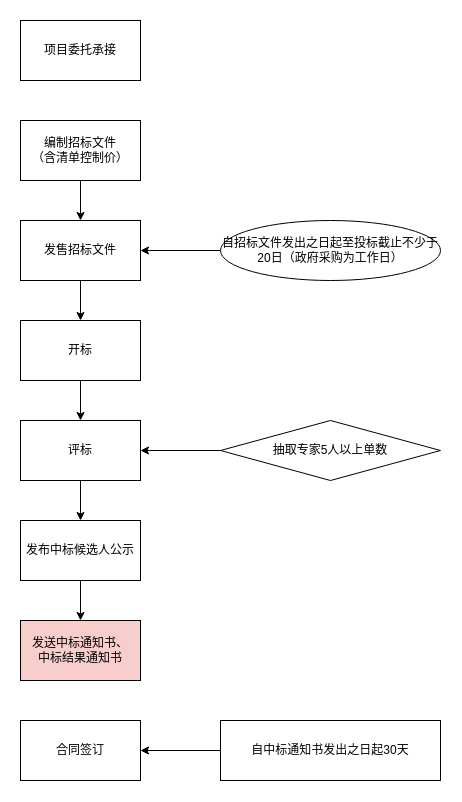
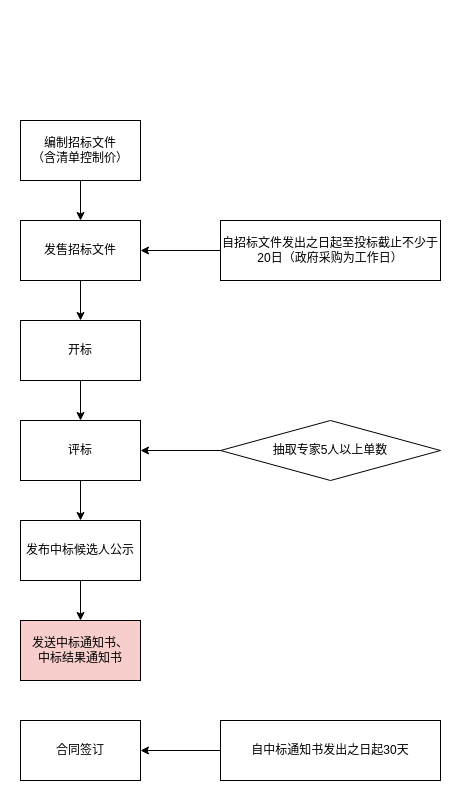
(81, 51) -> none
(331, 251) -> (331, 251)
